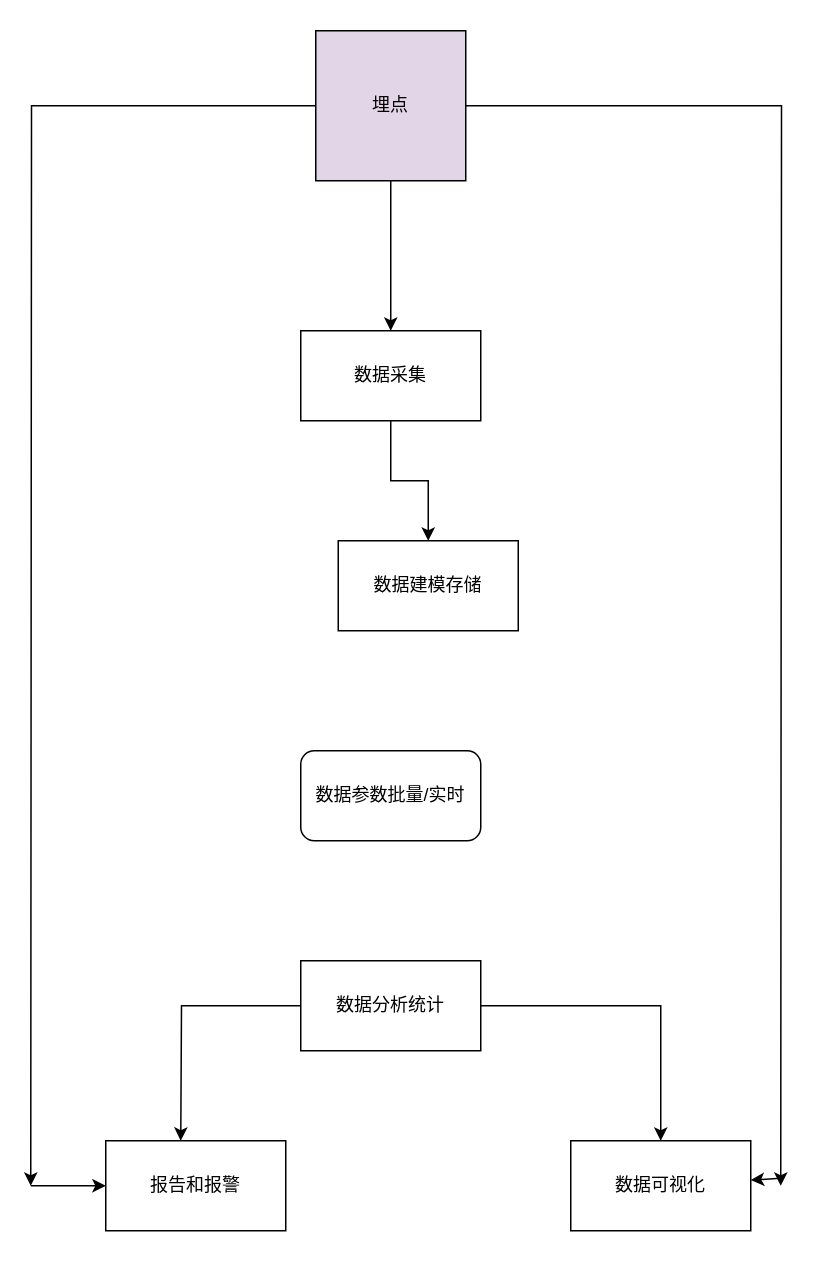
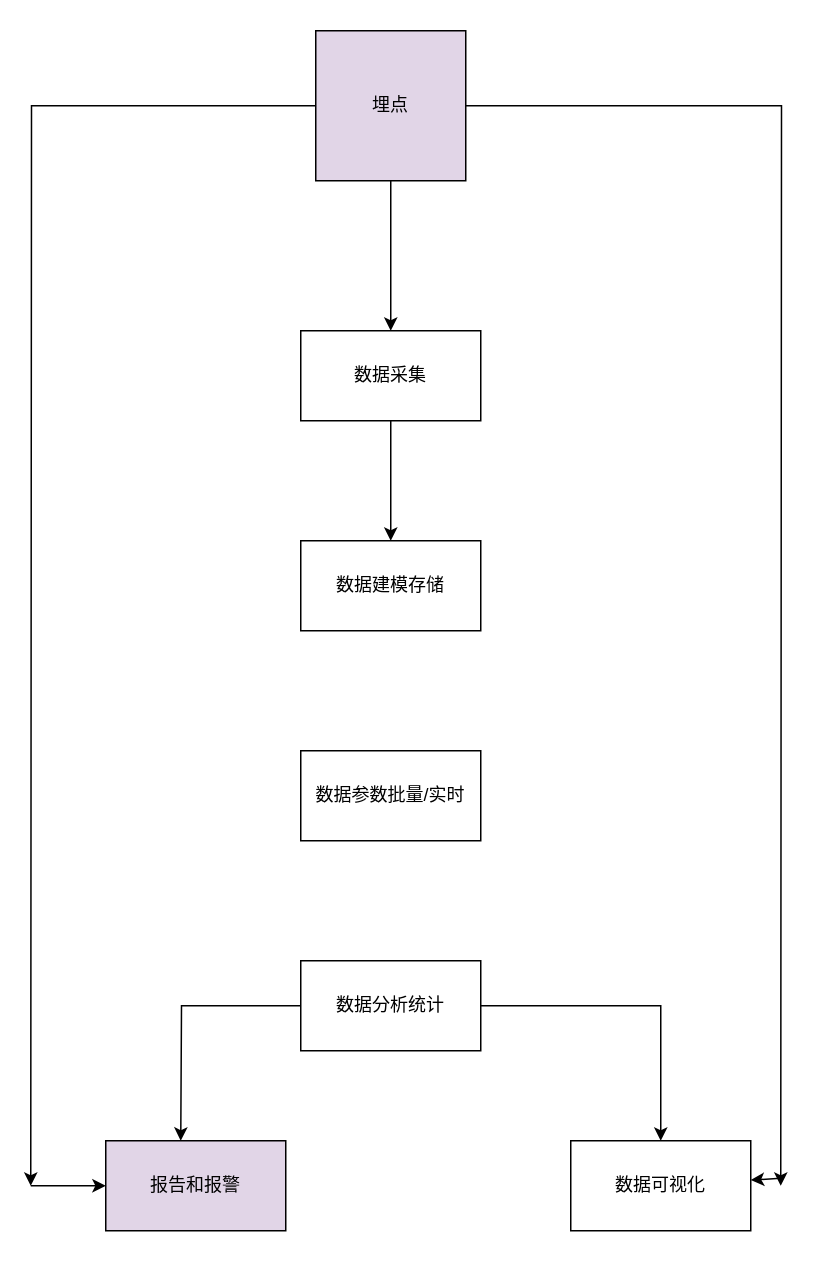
(428, 586) -> (391, 586)
(391, 796) -> (391, 796)
(196, 1186) -> (196, 1186)
